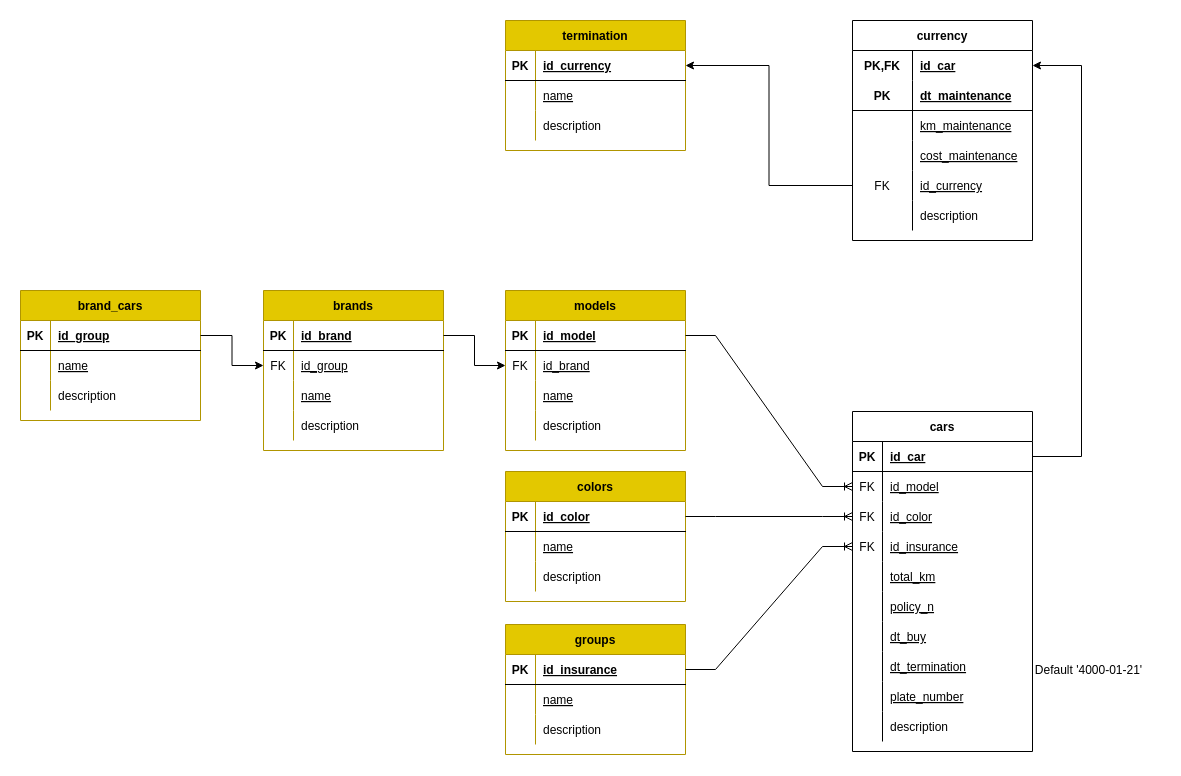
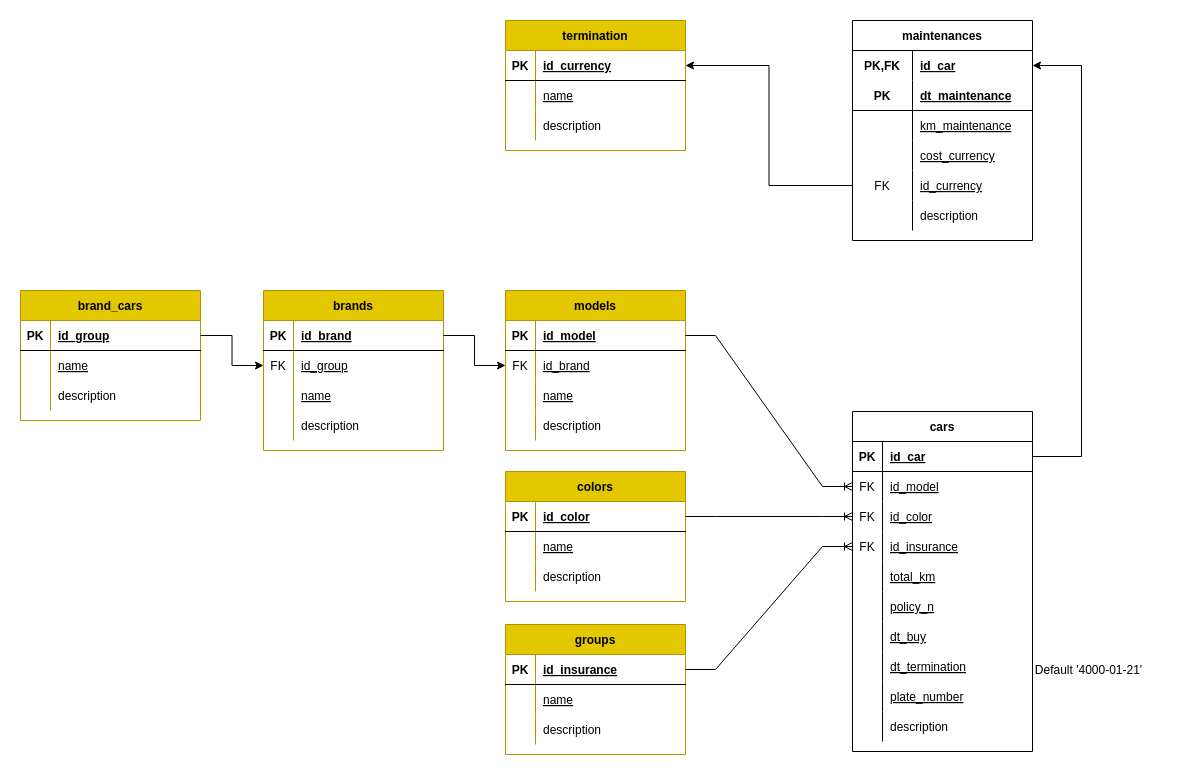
(942, 36) -> (942, 36)
(972, 156) -> (964, 156)
